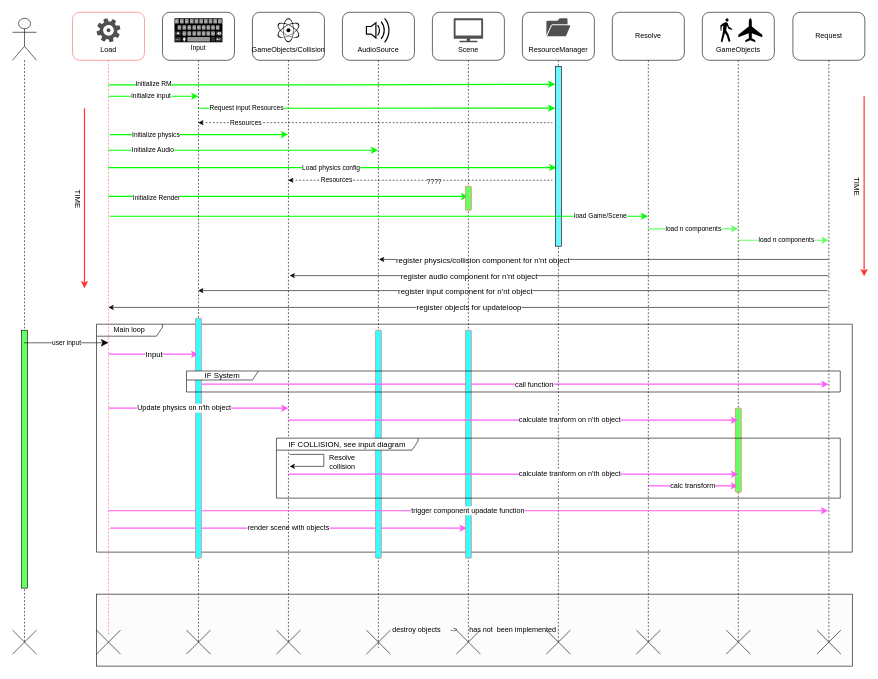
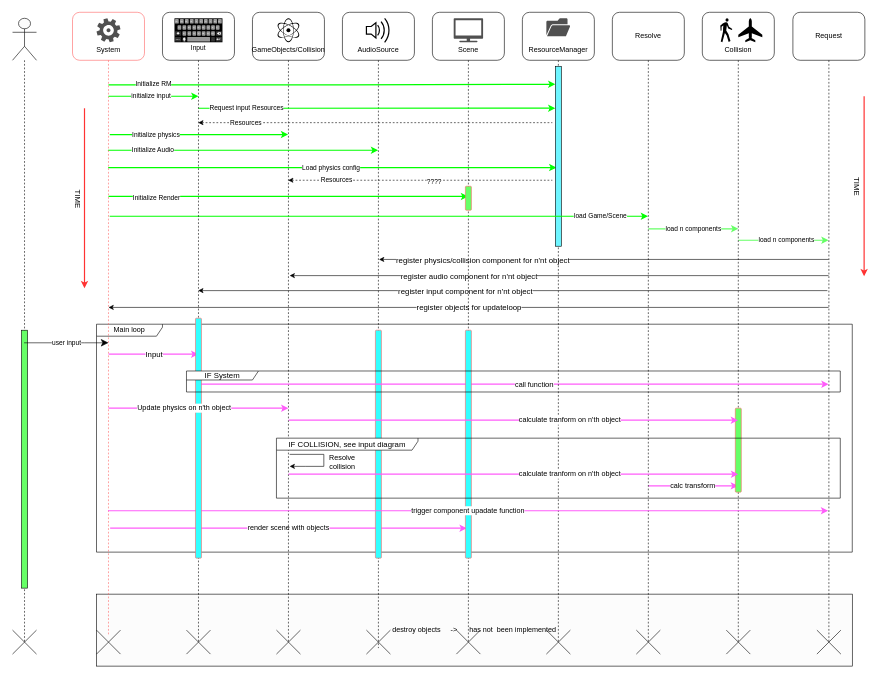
(108, 36) -> (108, 36)
(738, 36) -> (738, 36)
